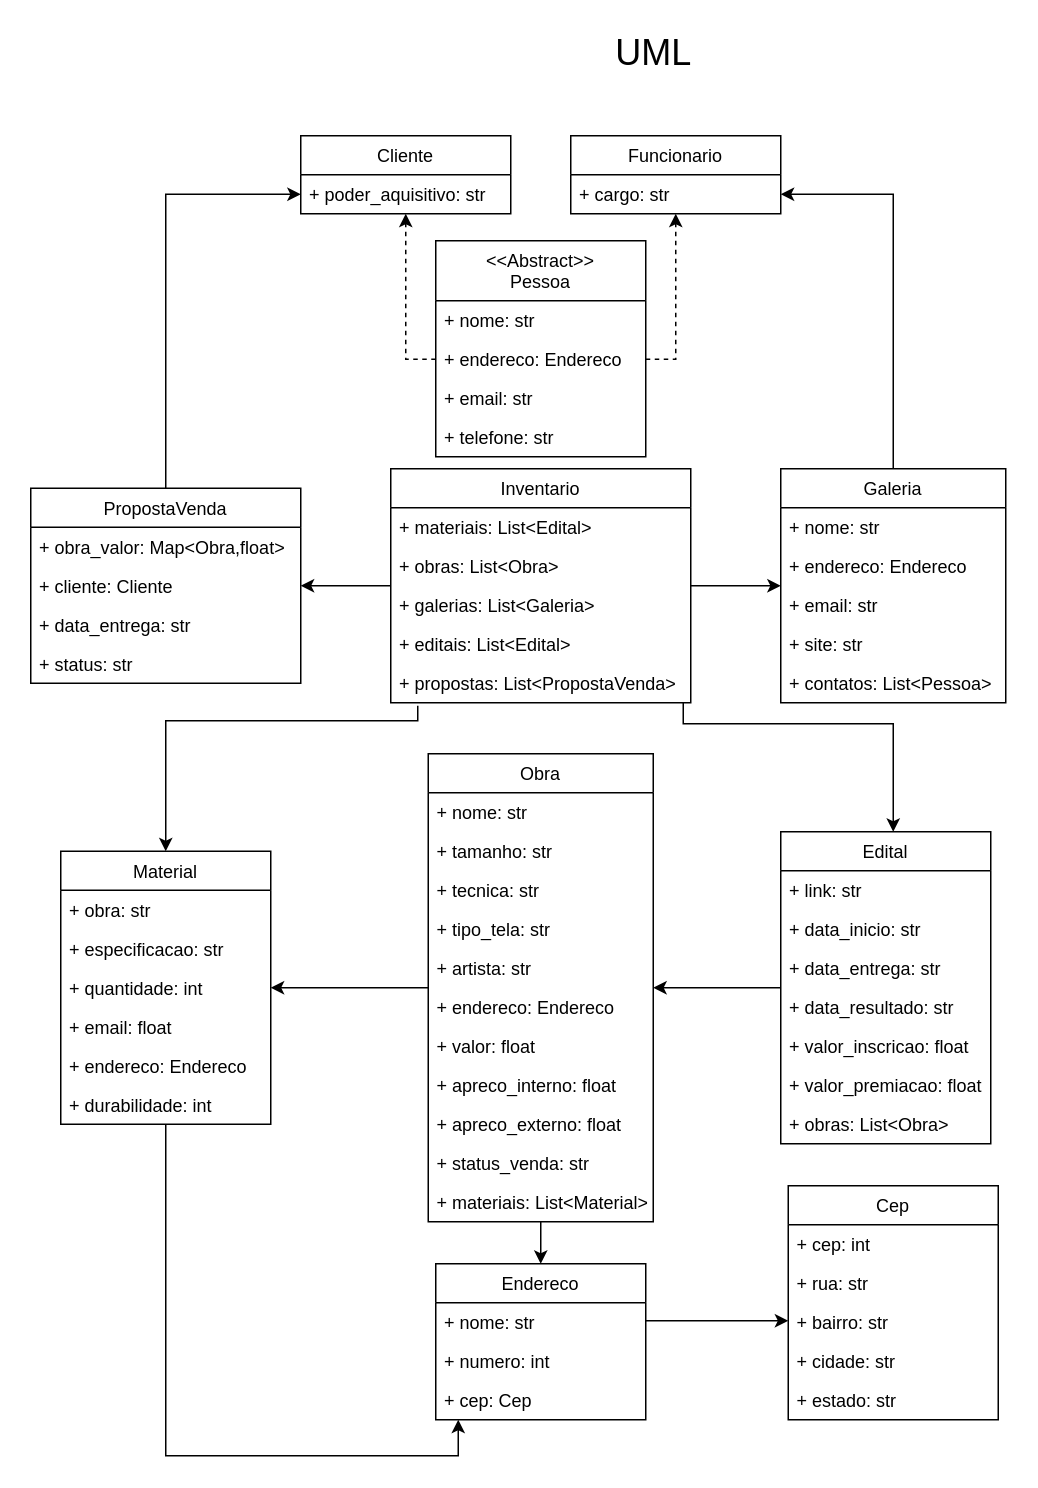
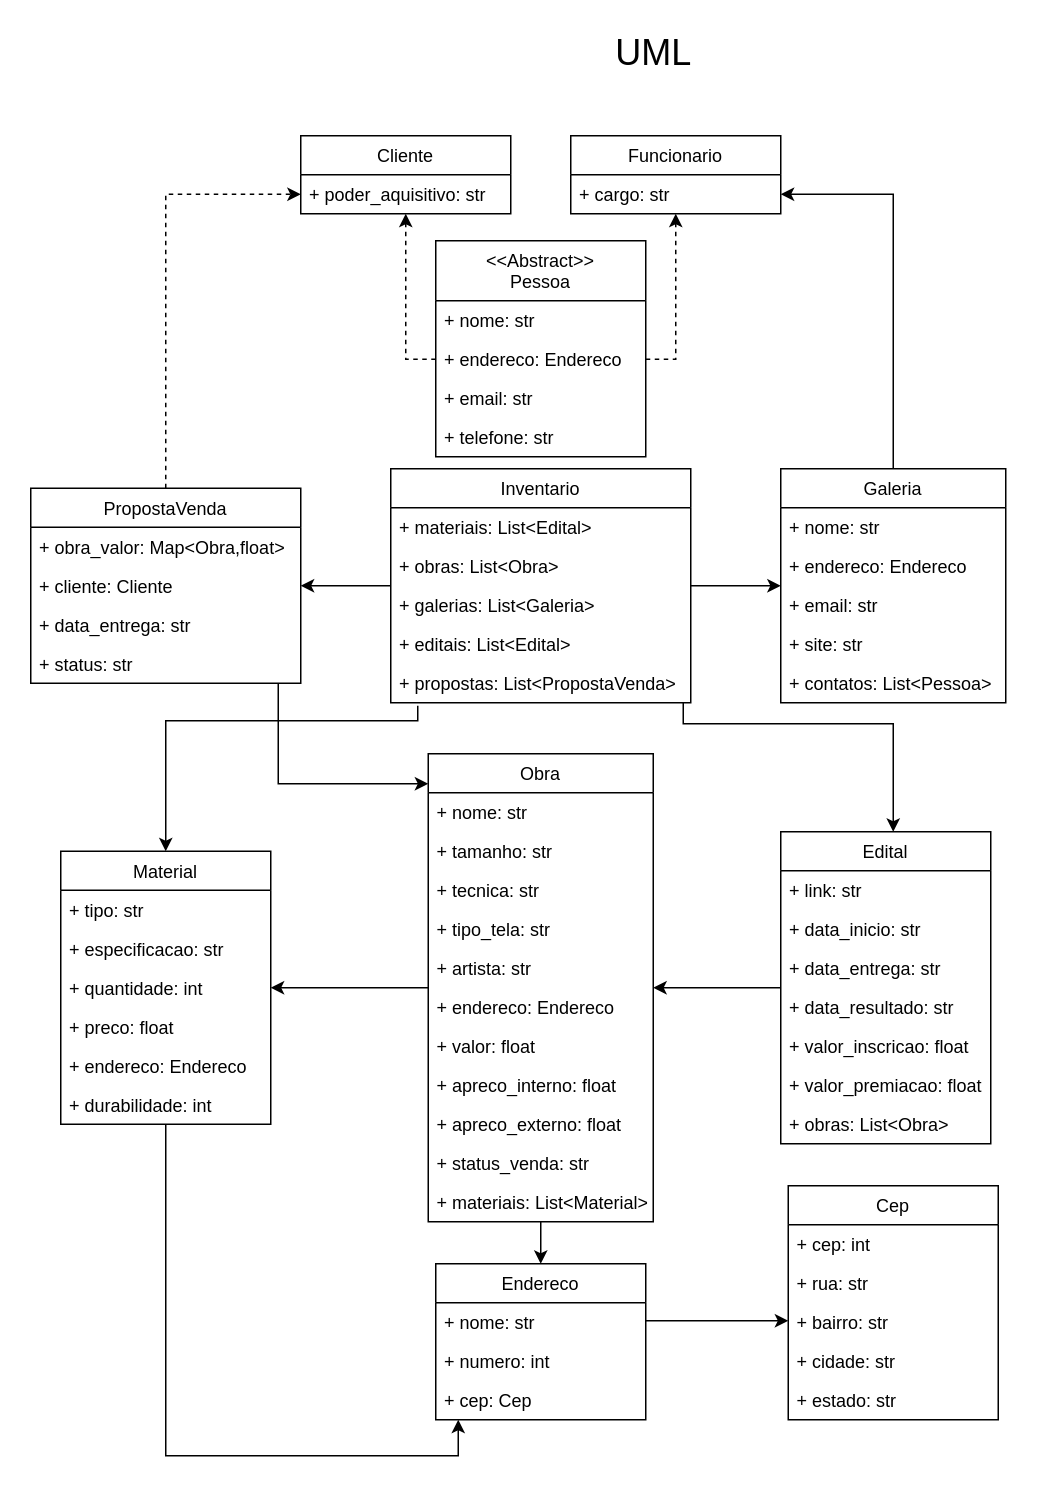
(166, 279) -> (166, 279)
none -> (298, 784)
(117, 911) -> (115, 911)
(126, 1028) -> (130, 1028)
